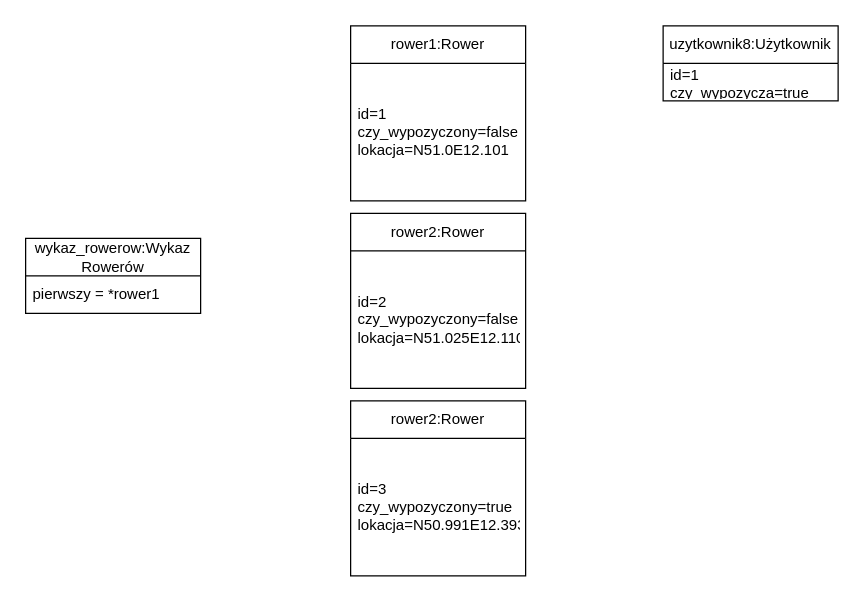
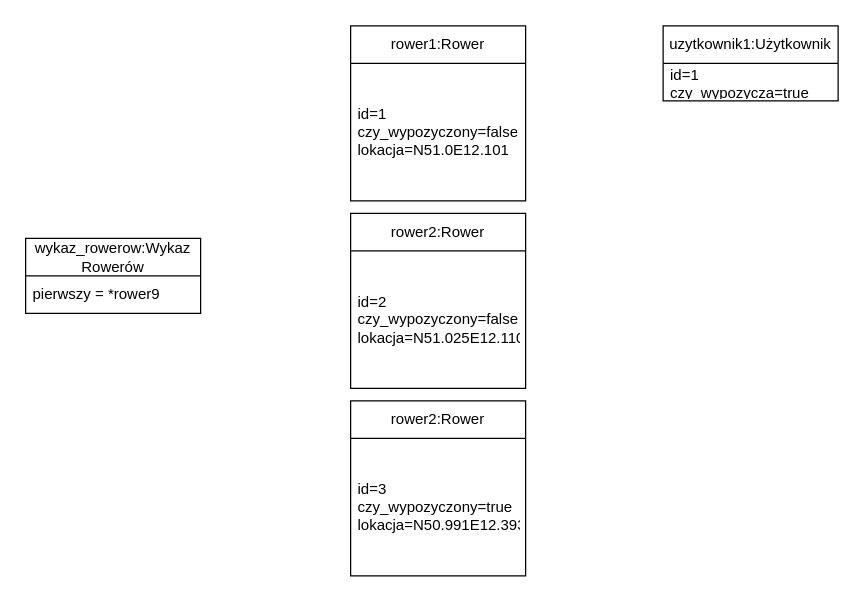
(751, 44) -> (751, 44)
(103, 294) -> (103, 294)
